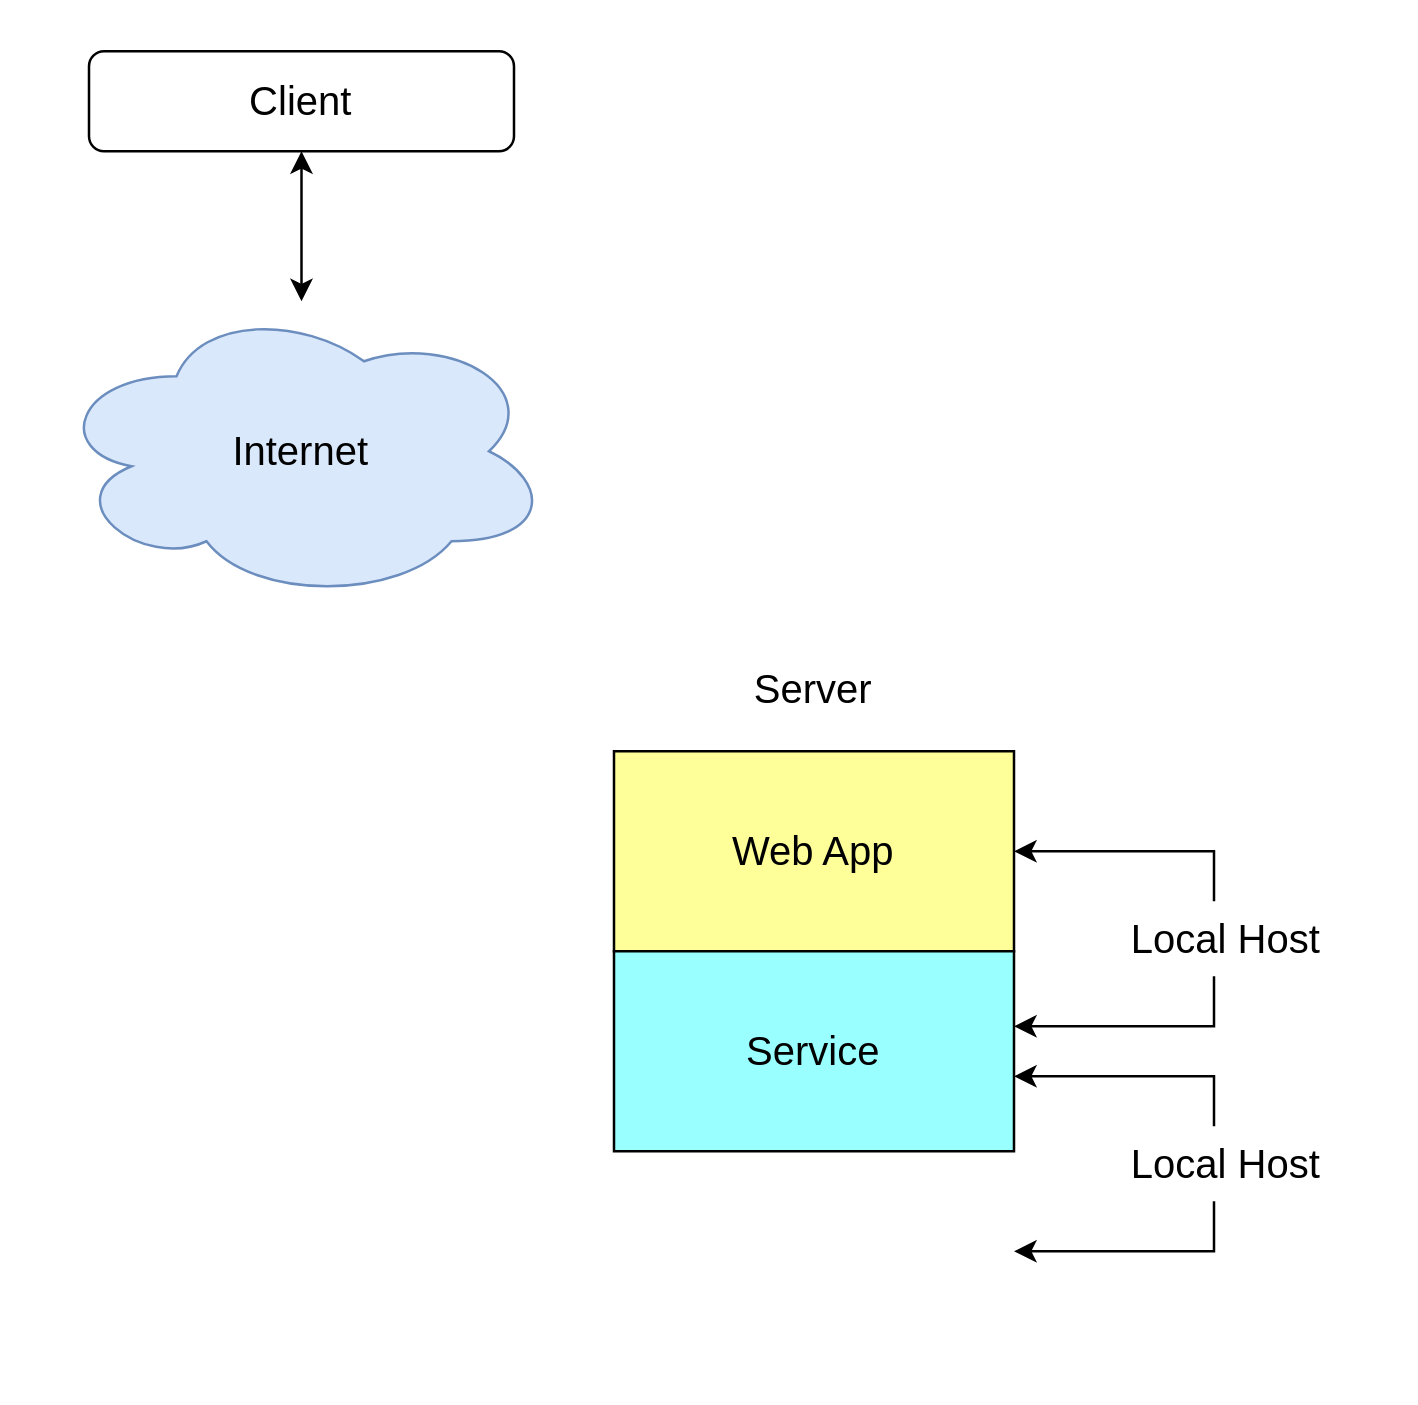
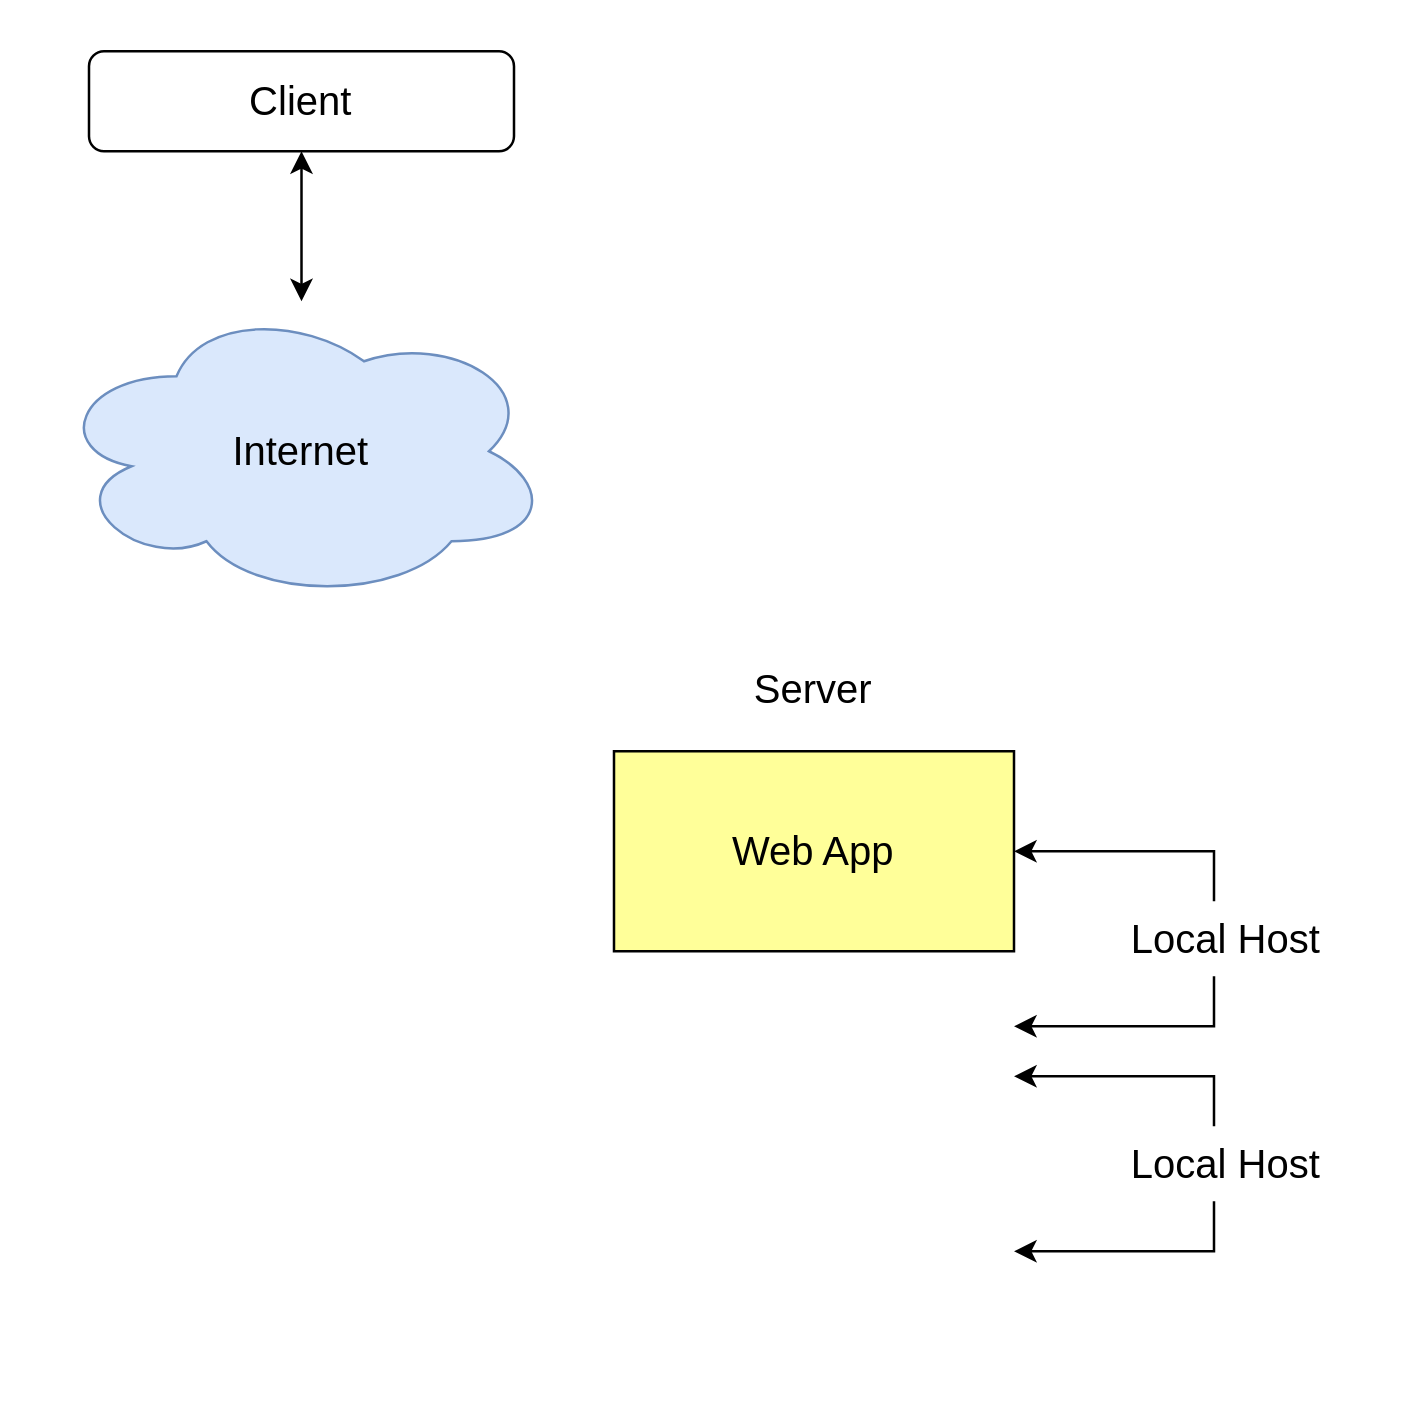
(814, 1051) -> none
